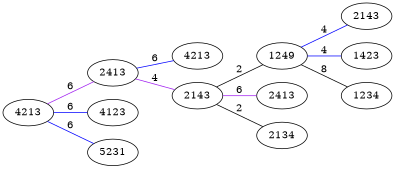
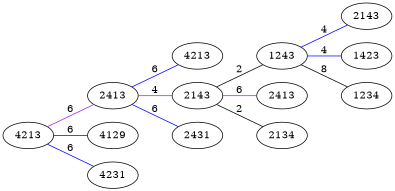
(282, 56) -> (282, 56)
(113, 113) -> (113, 135)
none -> (197, 135)
(113, 152) -> (113, 175)
